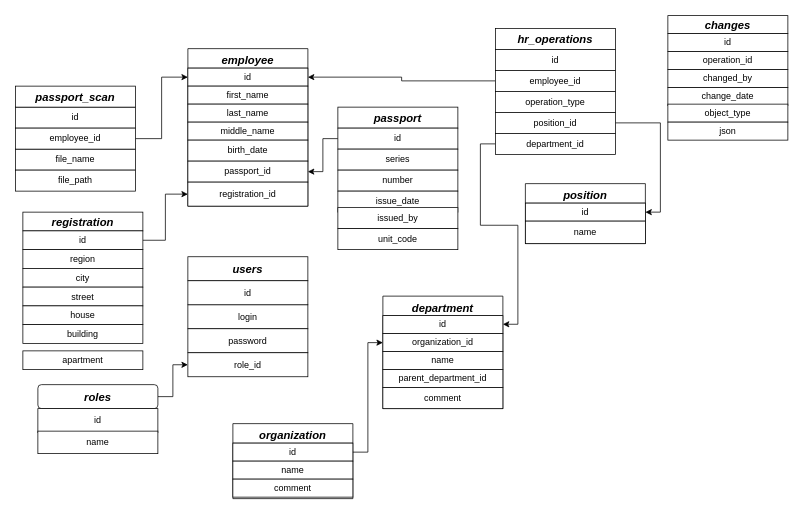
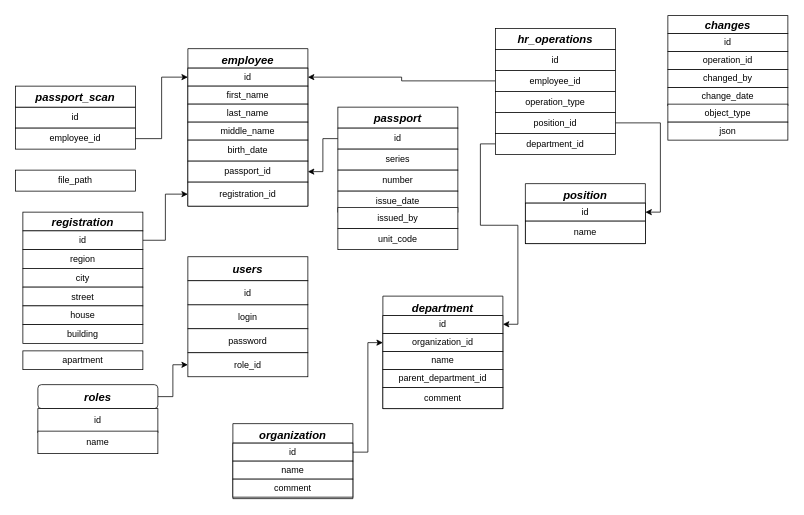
(75, 159) -> none
